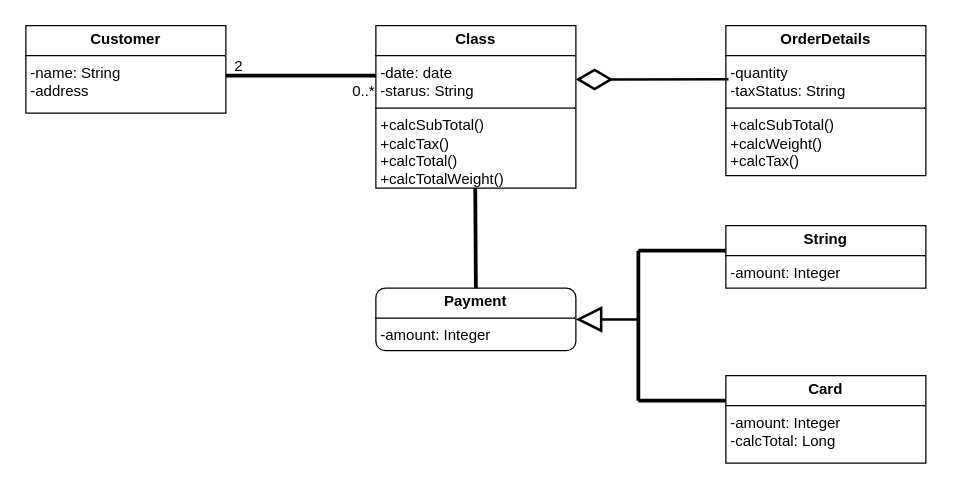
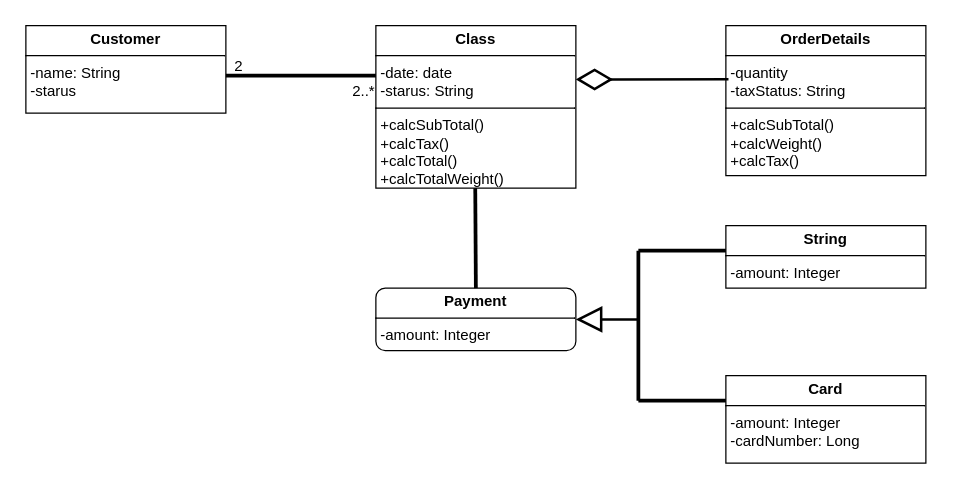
(74, 53) -> (74, 53)
(364, 92) -> (364, 92)
(789, 403) -> (793, 403)
